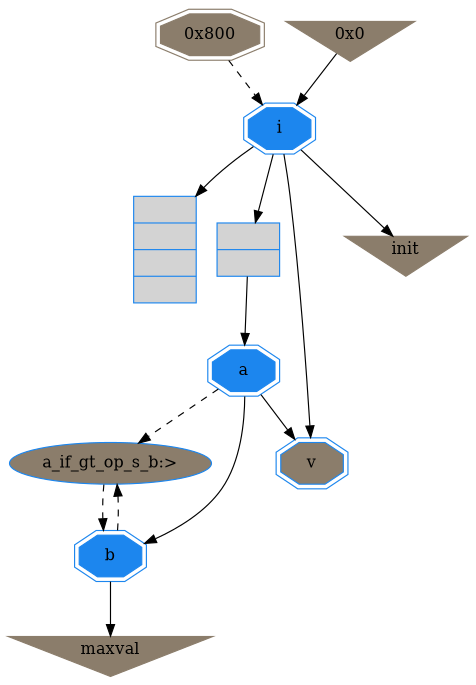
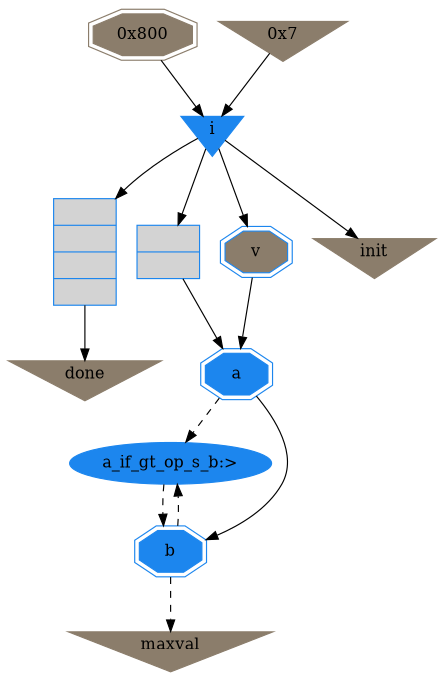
(350, 35) -> (283, 35)
(242, 78) -> (179, 84)
(280, 129) -> (212, 130)
none -> (85, 374)
(274, 412) -> (247, 307)
(110, 463) -> (171, 463)
(110, 603) -> (171, 598)
